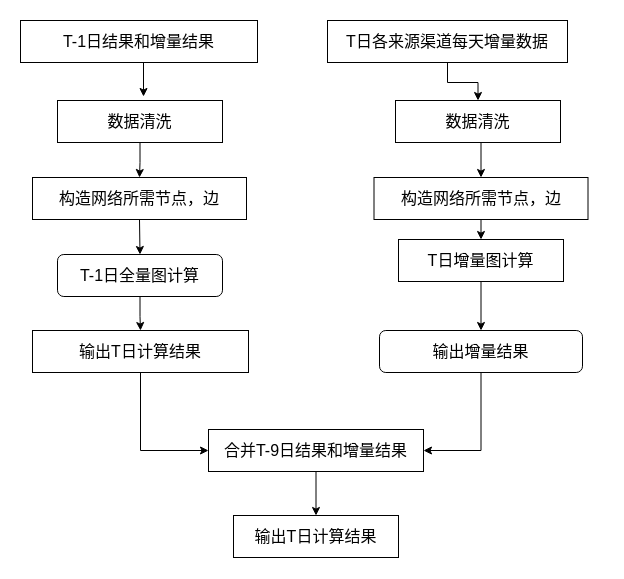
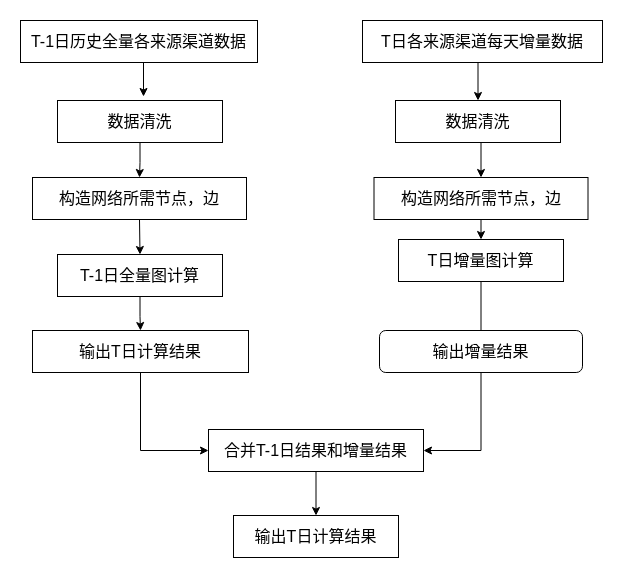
(139, 42) -> (139, 42)
(448, 42) -> (483, 42)
(140, 276) -> (140, 276)
(481, 322) -> (481, 324)
(316, 451) -> (316, 451)
